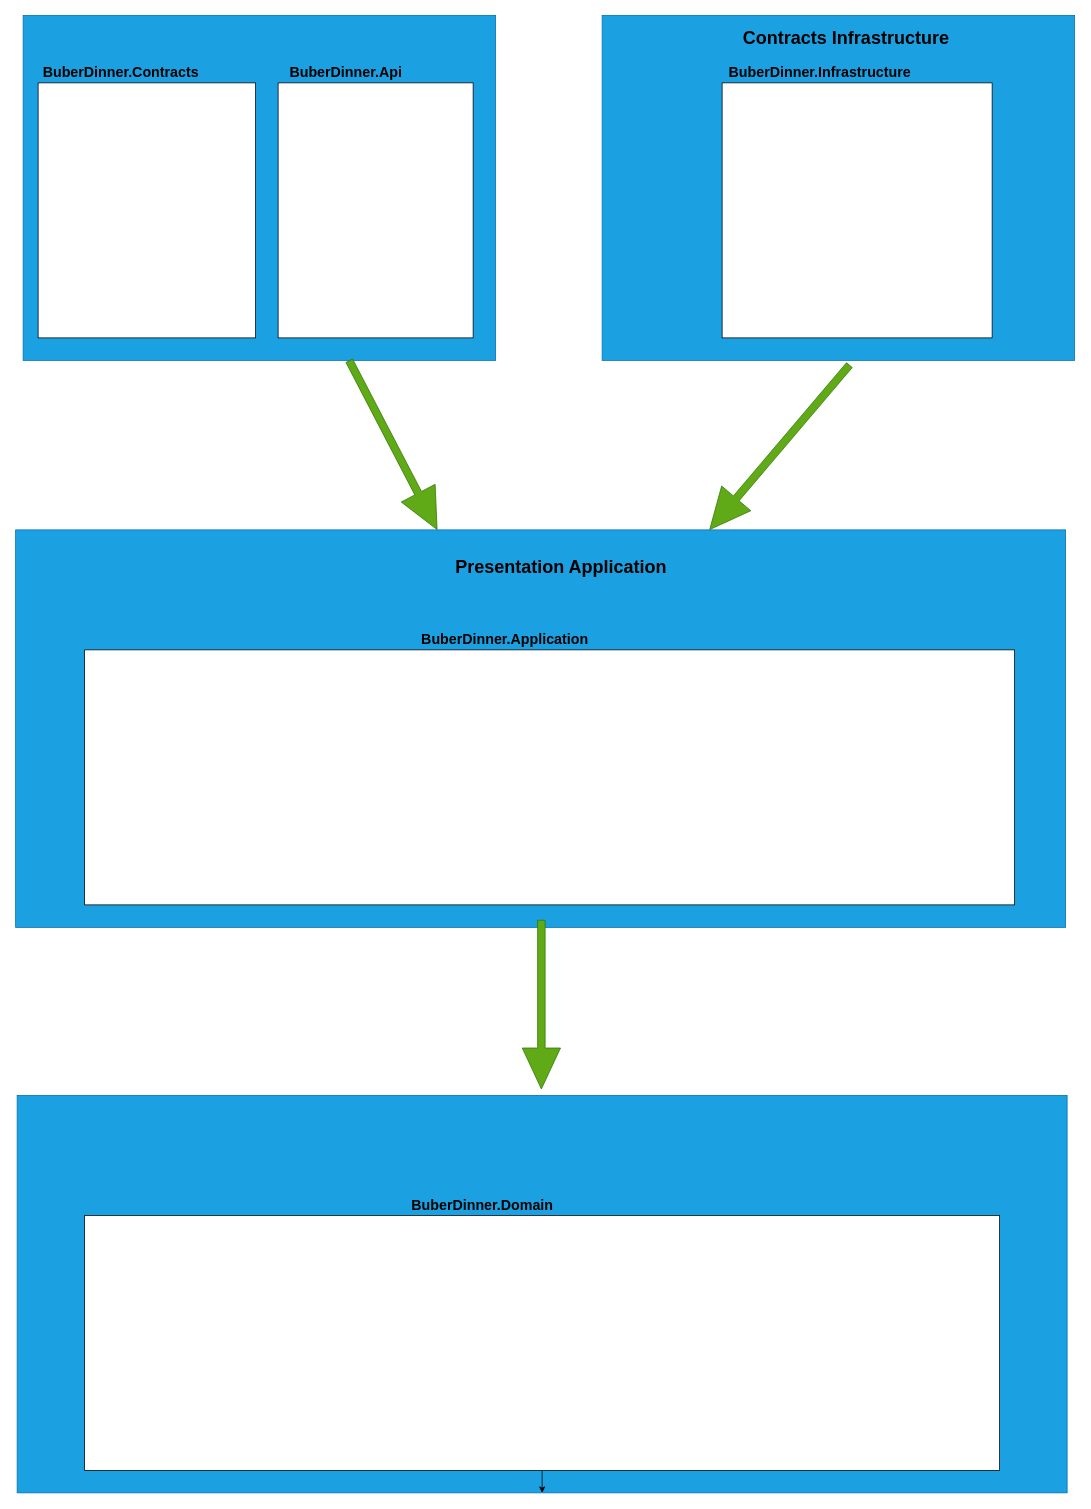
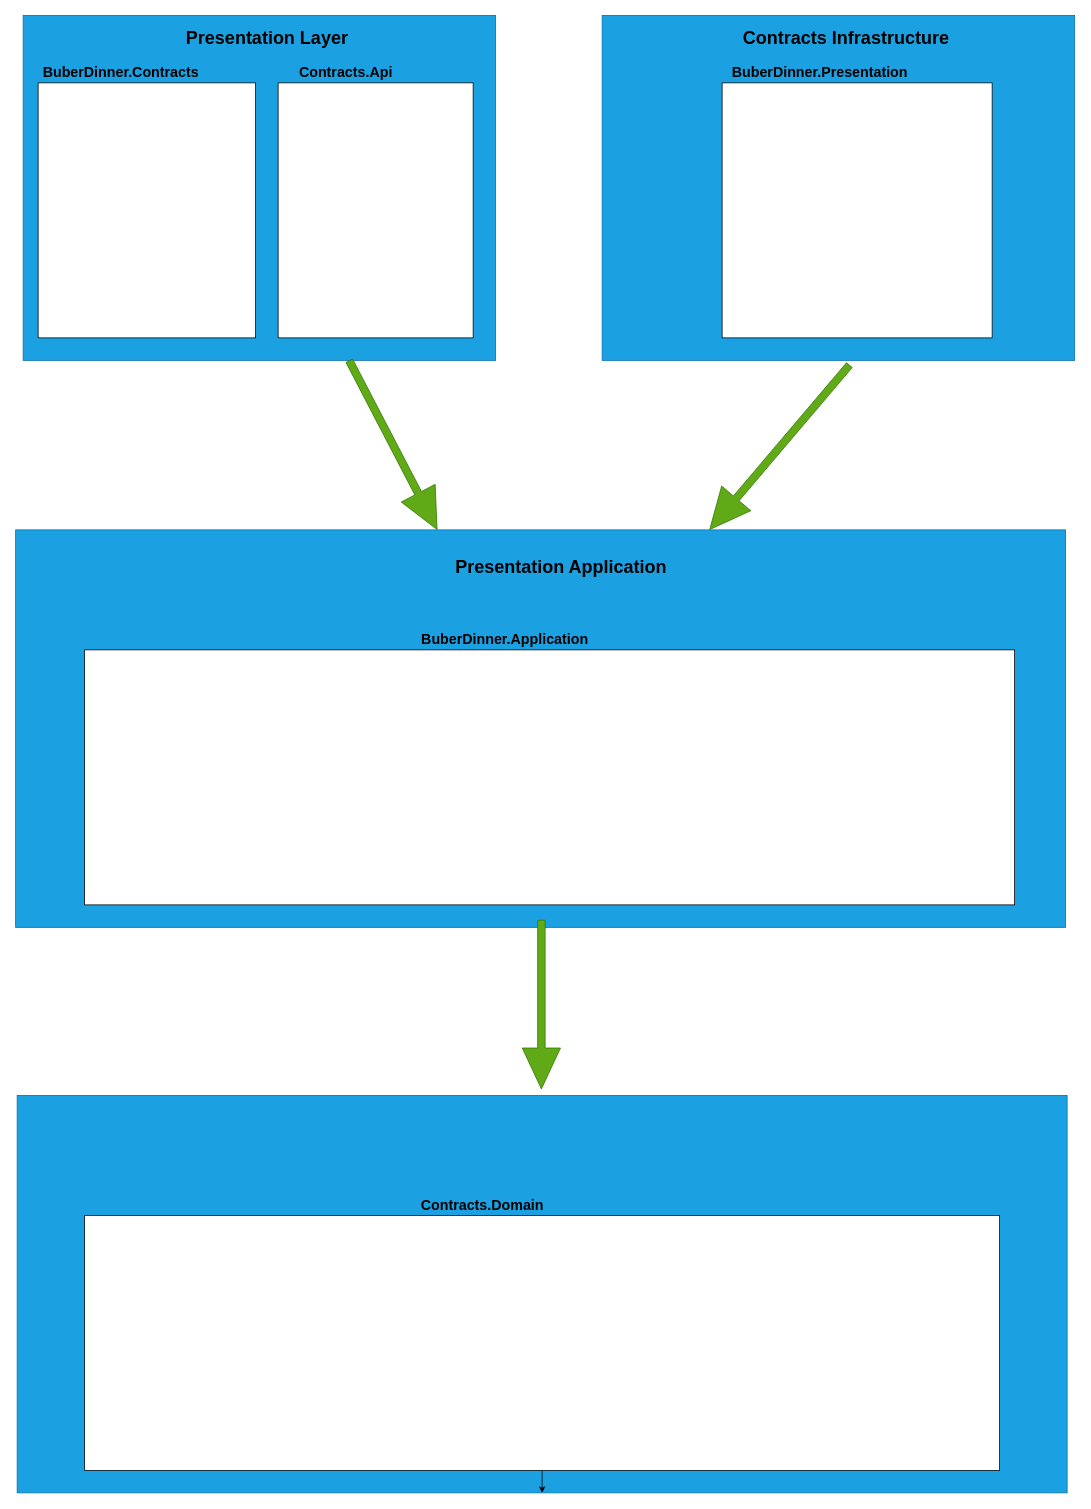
none -> (267, 38)
(346, 72) -> (346, 72)
(820, 72) -> (820, 72)
(482, 1204) -> (482, 1204)
